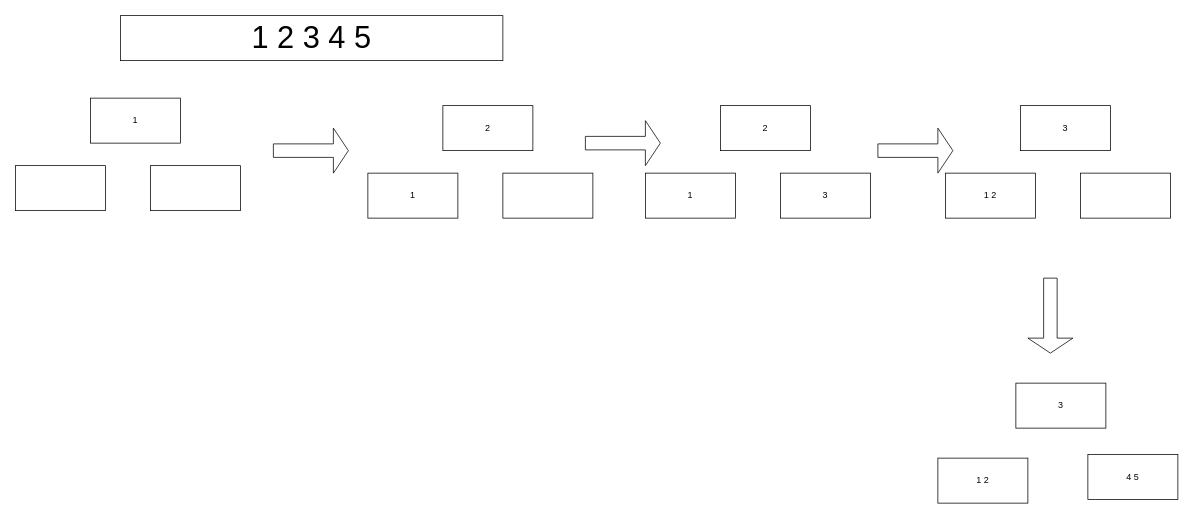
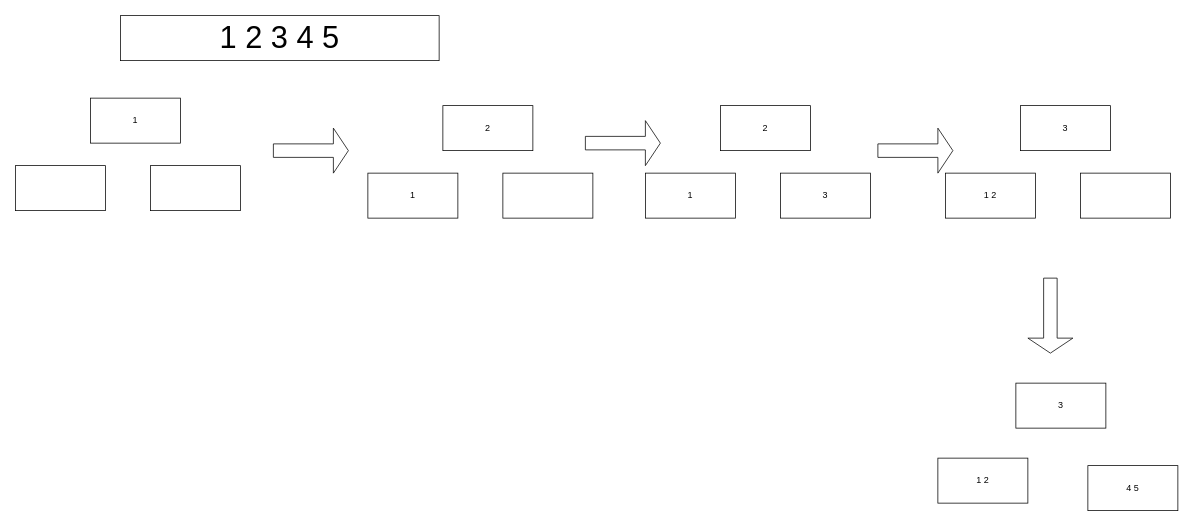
(312, 38) -> (280, 38)
(1133, 477) -> (1133, 488)
